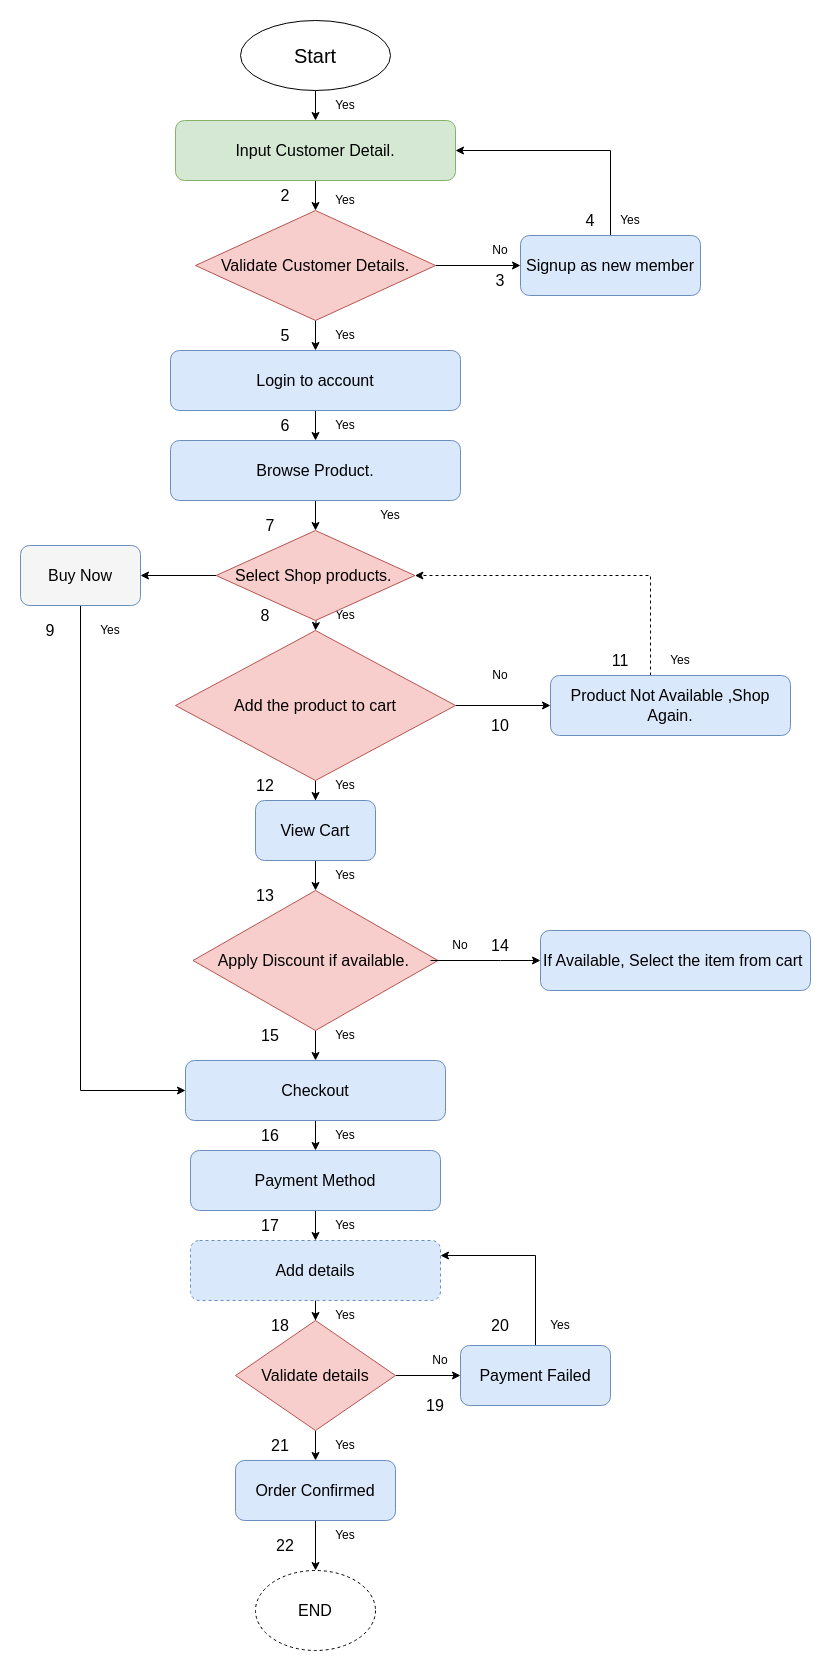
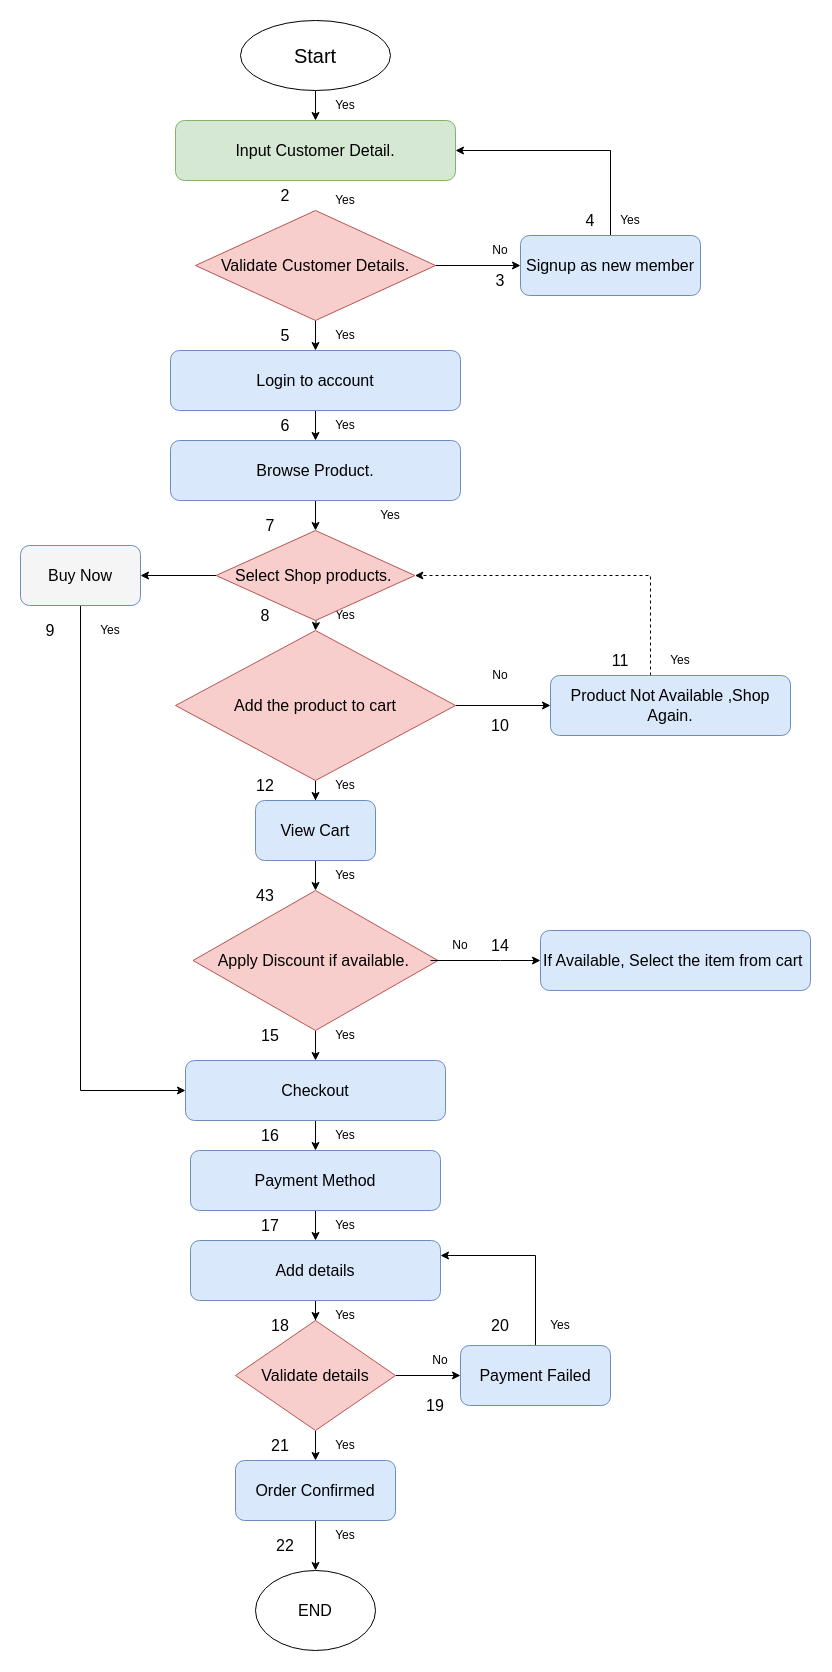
(316, 200) -> none
(266, 896) -> (266, 896)
(316, 1271) -> (316, 1271)
(316, 1611) -> (316, 1611)
